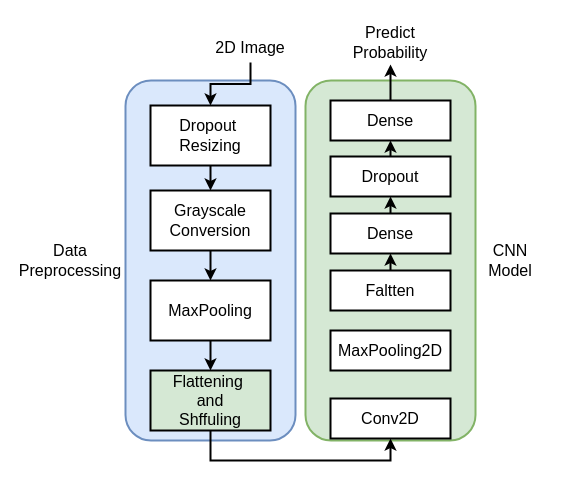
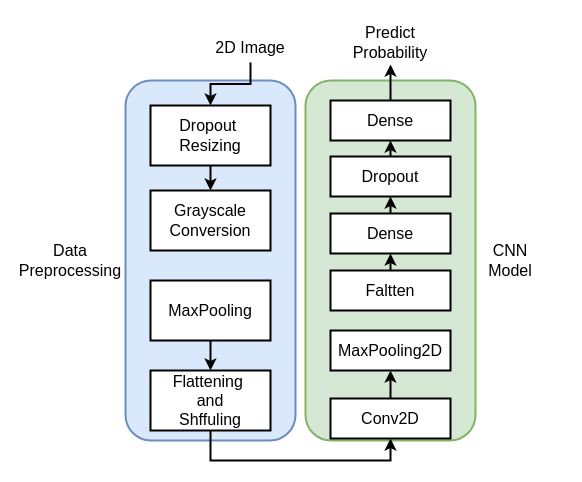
(211, 261) -> none
none -> (391, 389)
(211, 401) -> (211, 401)
